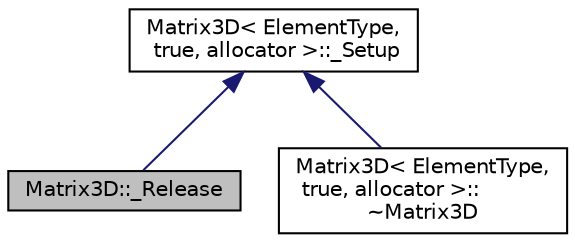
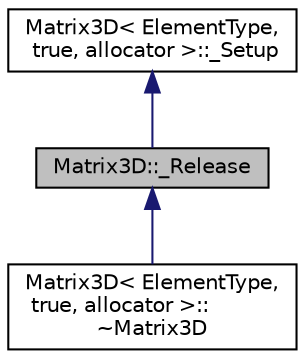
(350, 117) -> (152, 237)
